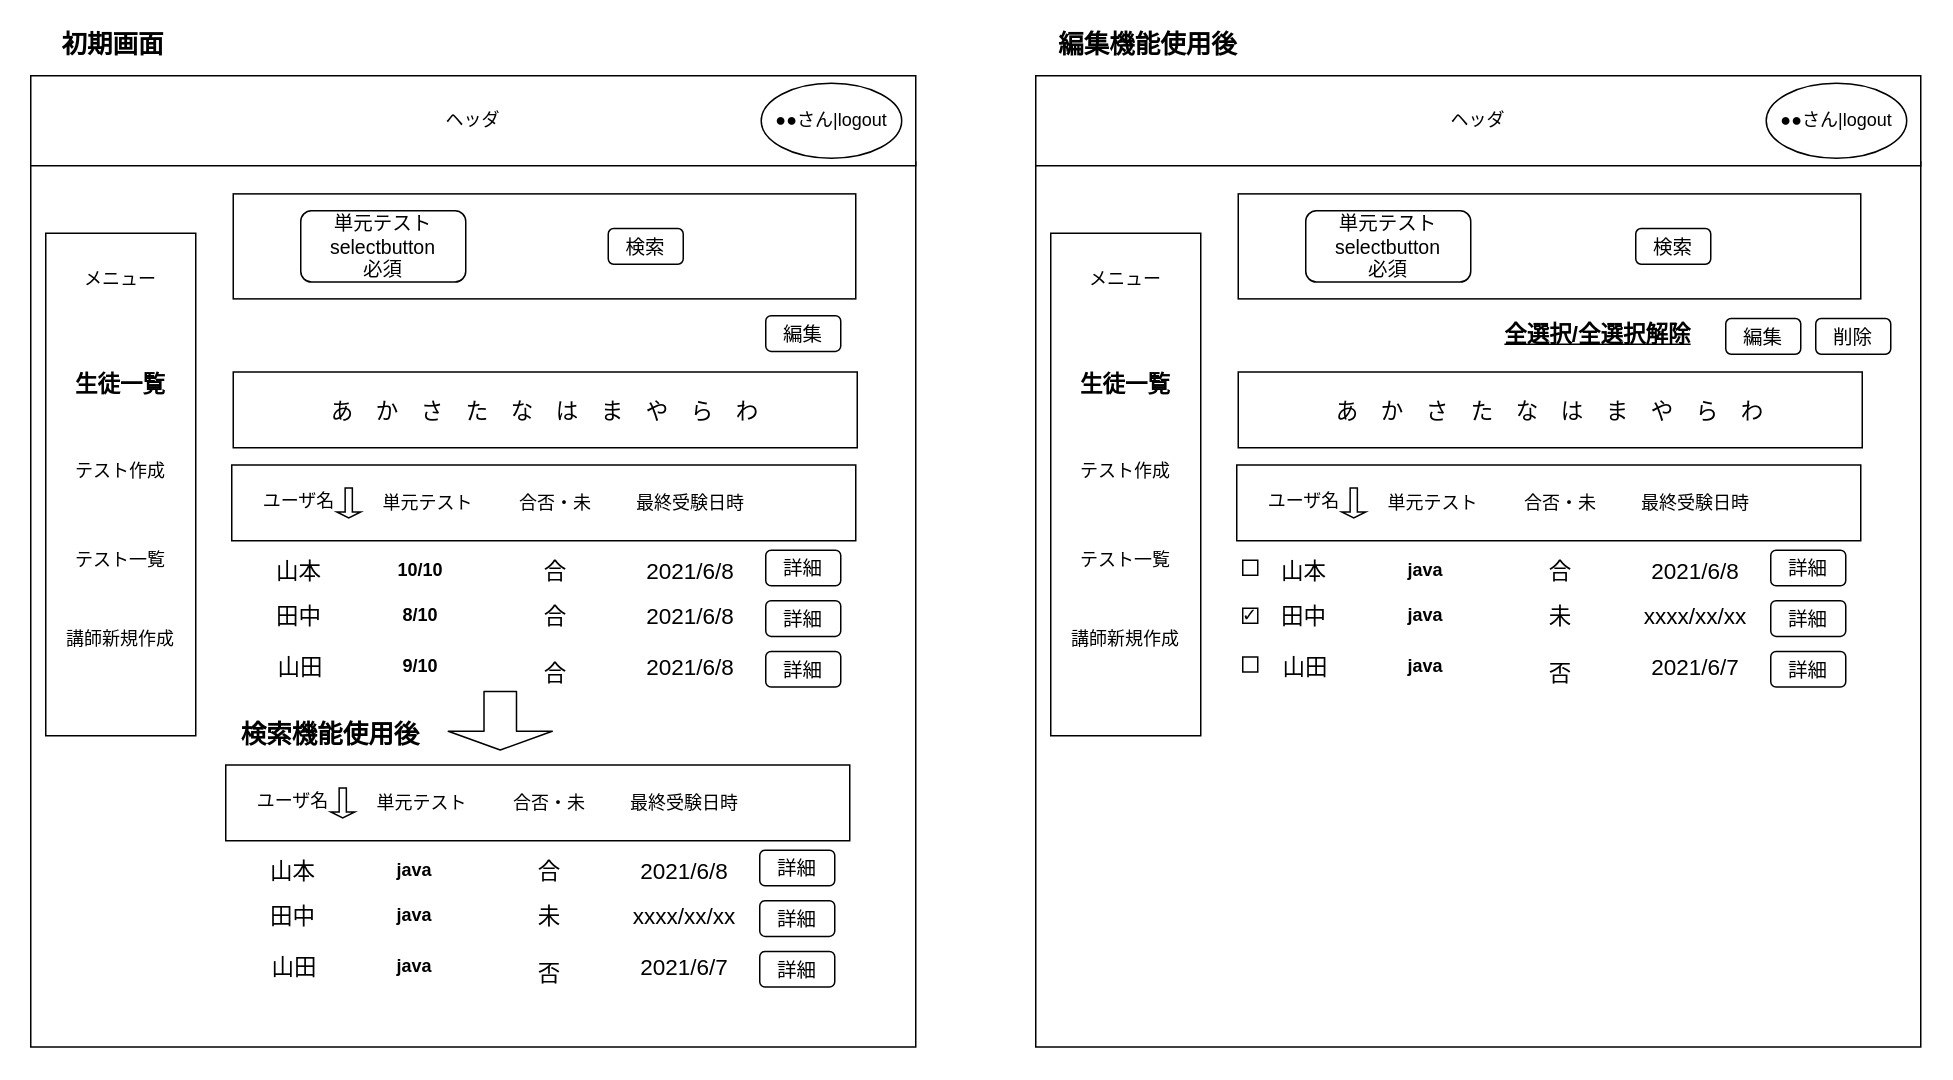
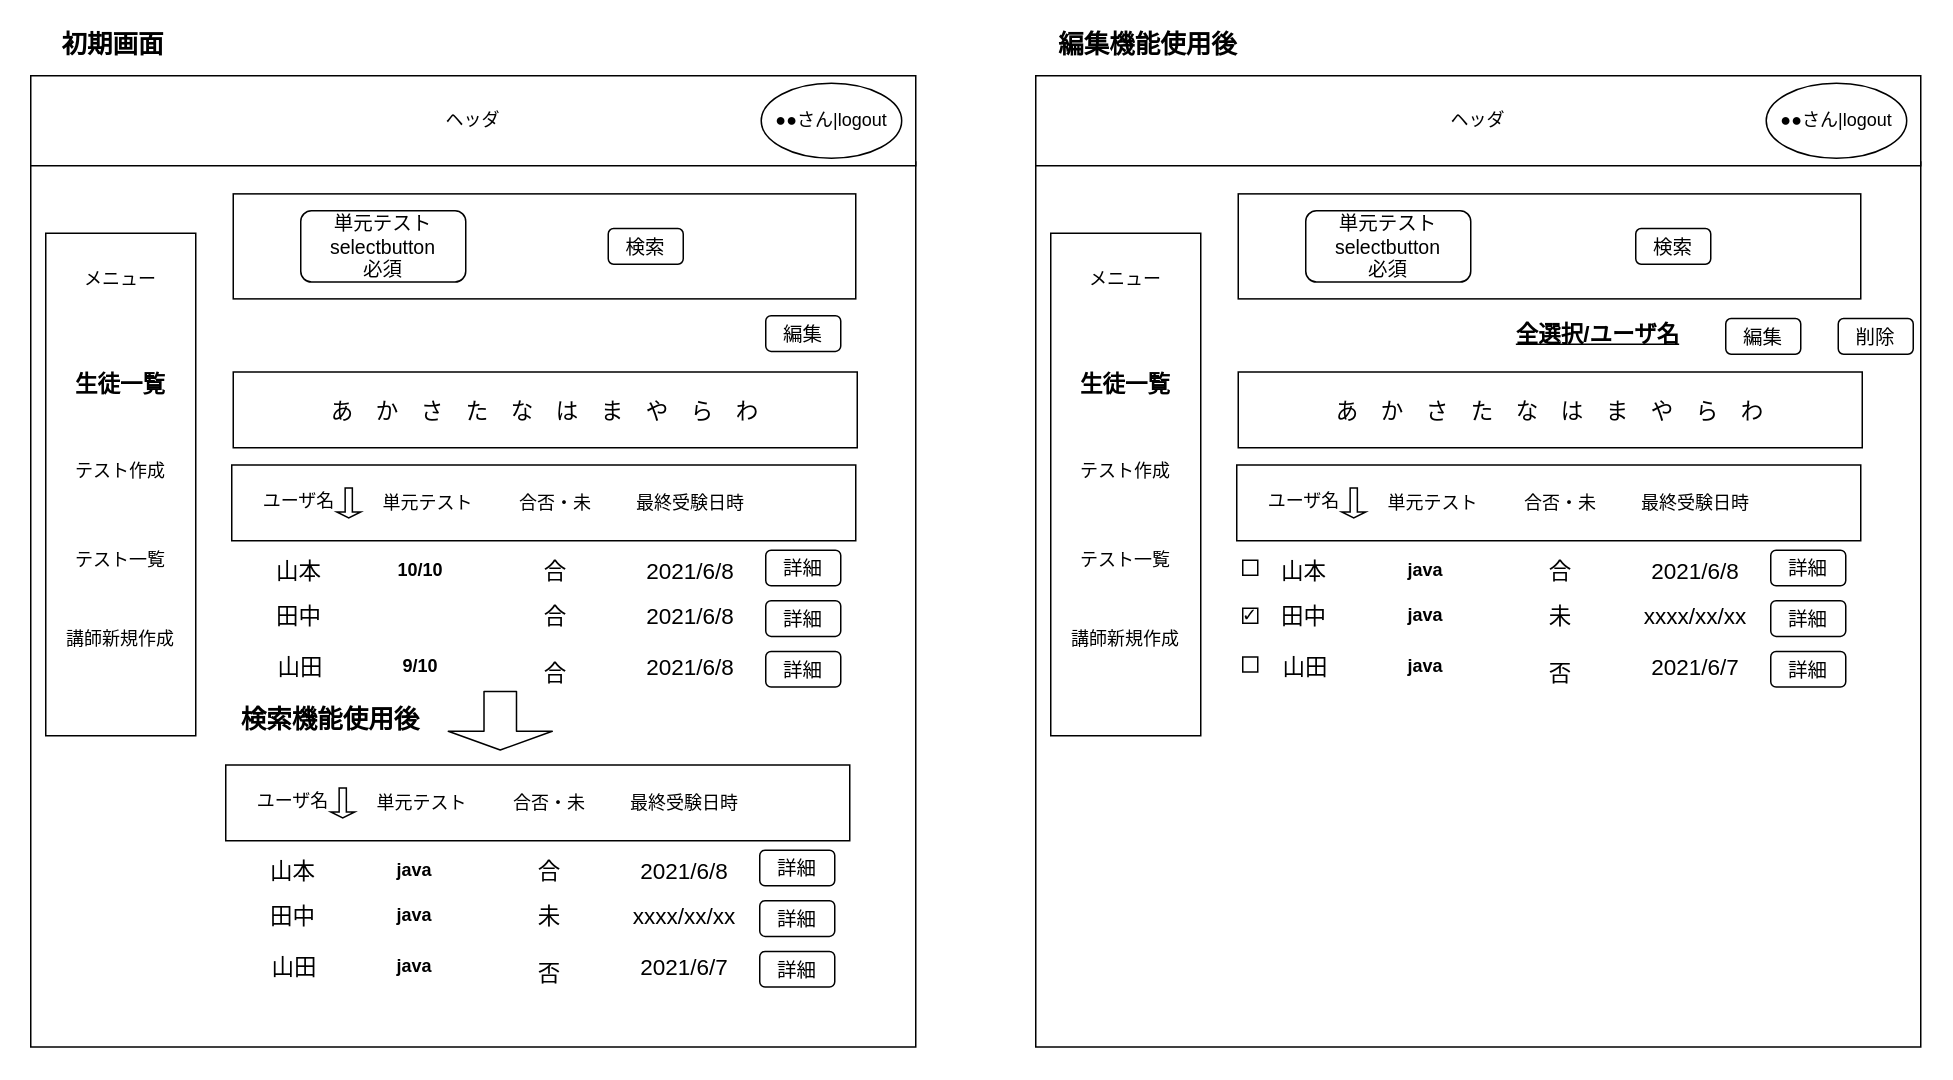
(1598, 334) -> (1598, 334)
(1853, 336) -> (1876, 336)
(421, 616) -> none
(331, 736) -> (331, 721)
